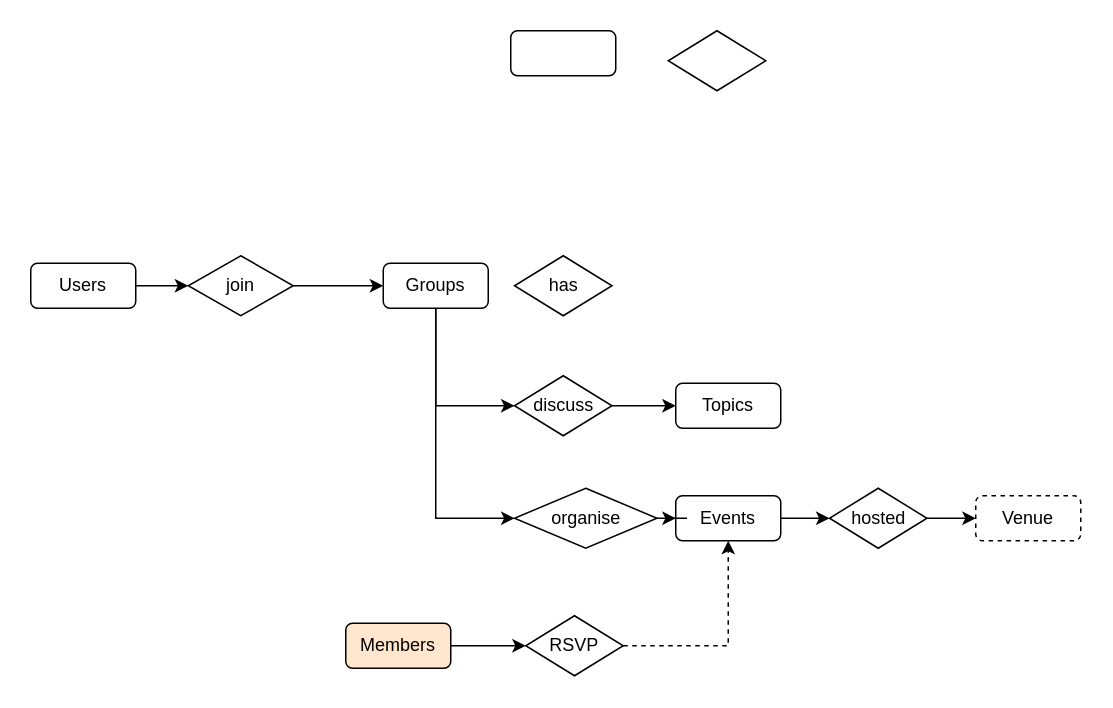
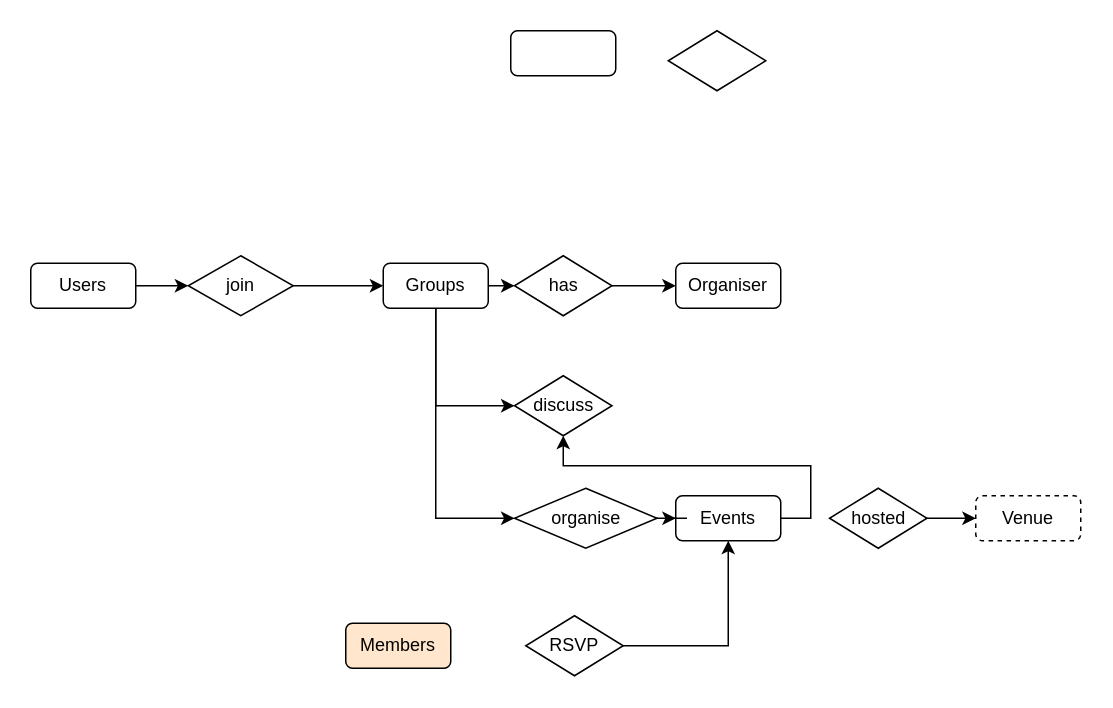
none -> (497, 286)
none -> (639, 286)
none -> (728, 286)
(639, 406) -> none
(728, 406) -> none
(814, 518) -> (705, 466)
(483, 646) -> none
(723, 646) -> (723, 646)
